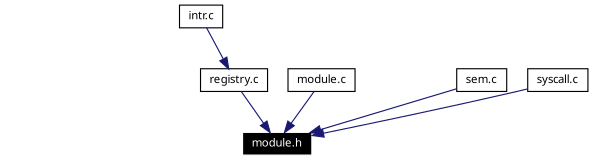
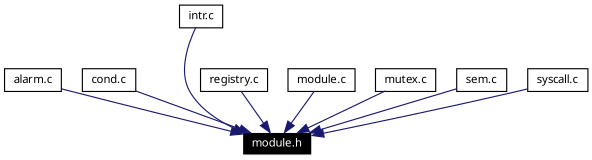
(215, 43) -> (188, 88)
none -> (33, 80)
none -> (109, 80)
none -> (406, 80)
